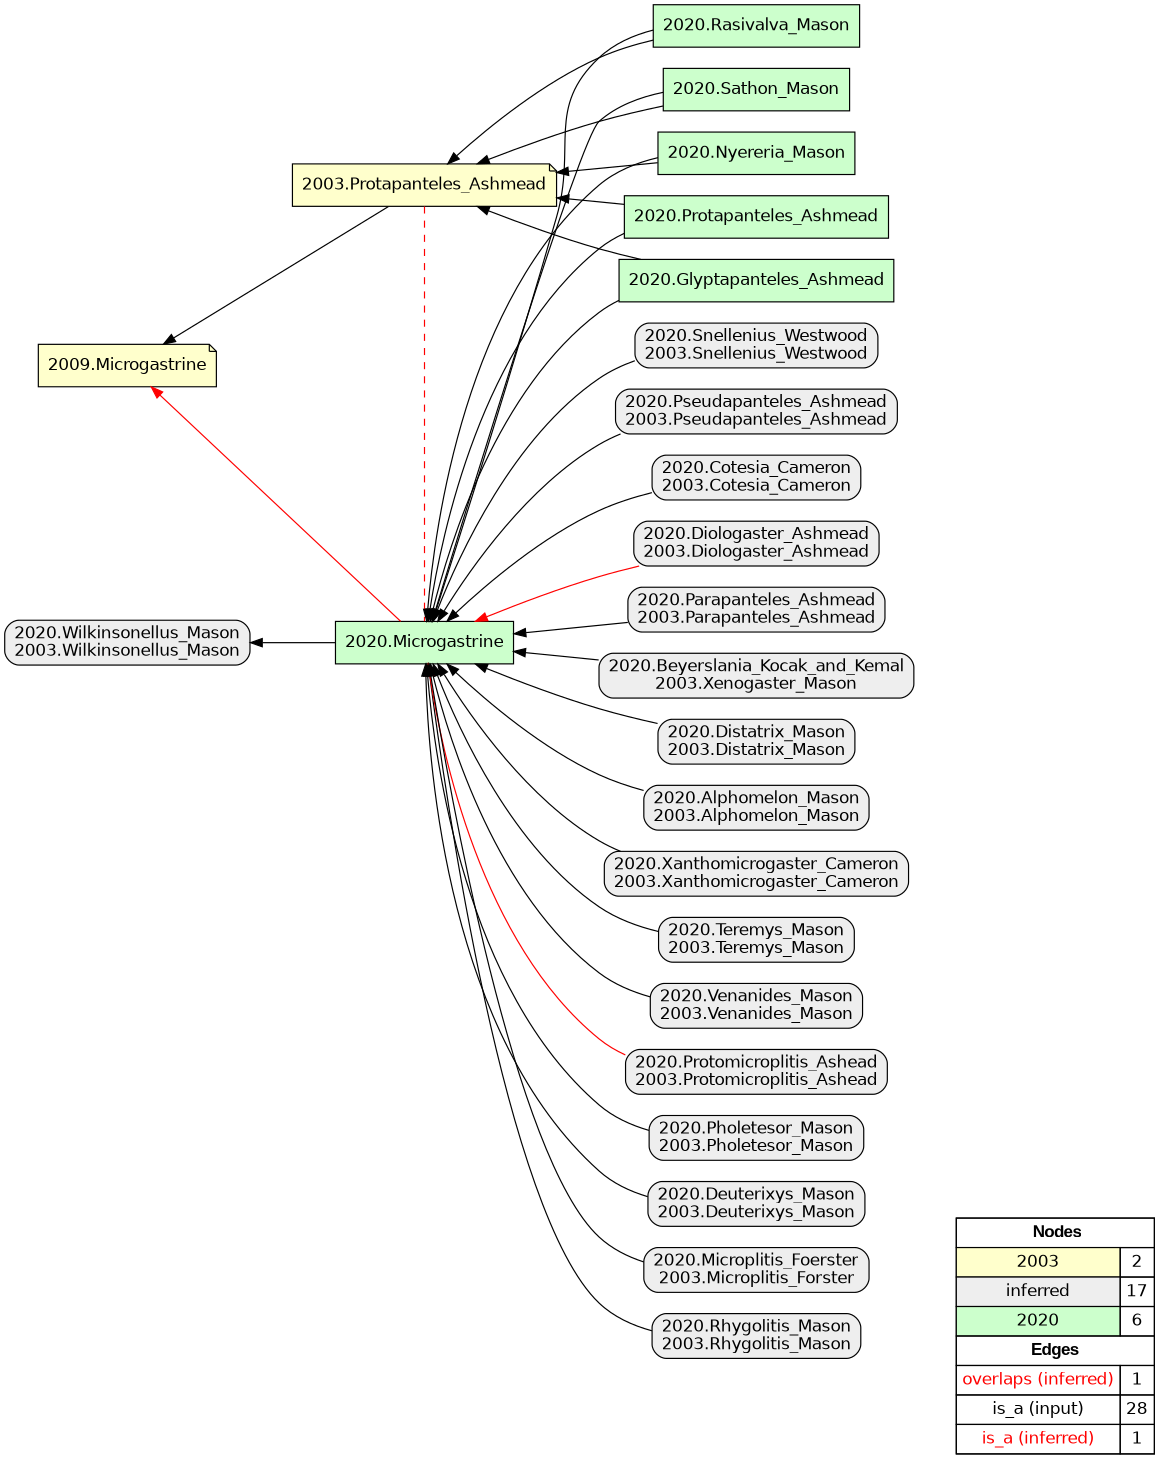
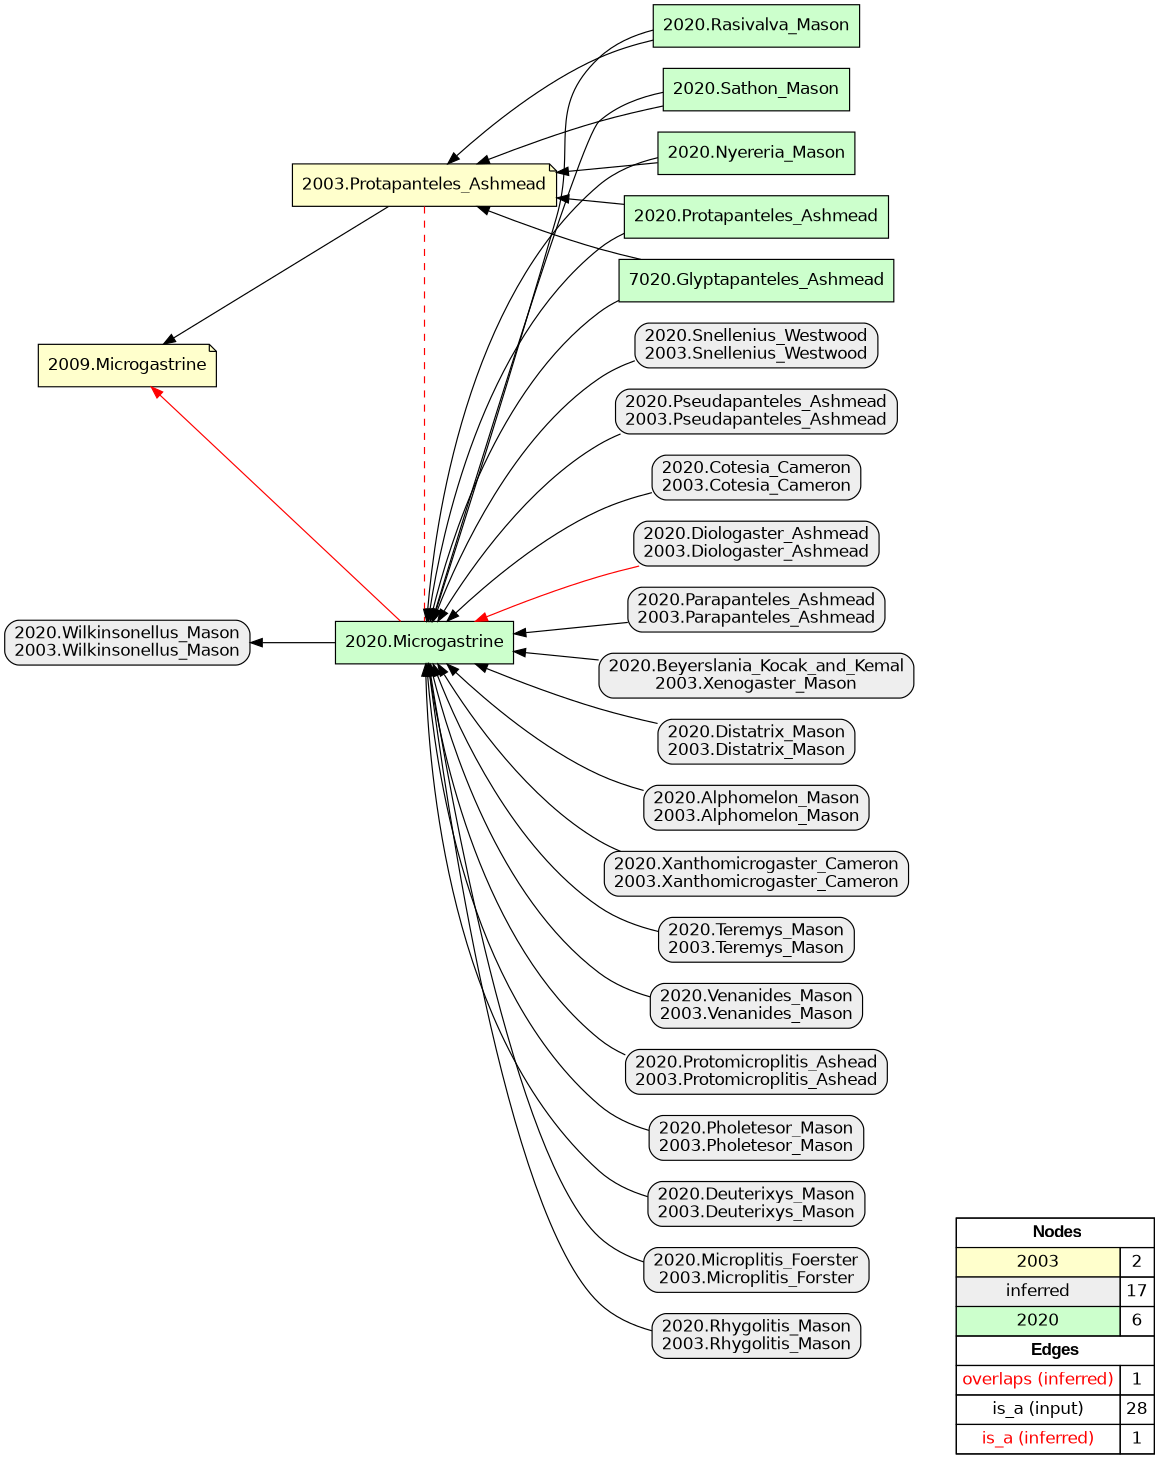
(756, 281) -> (756, 281)
(490, 886) -> (490, 886)
